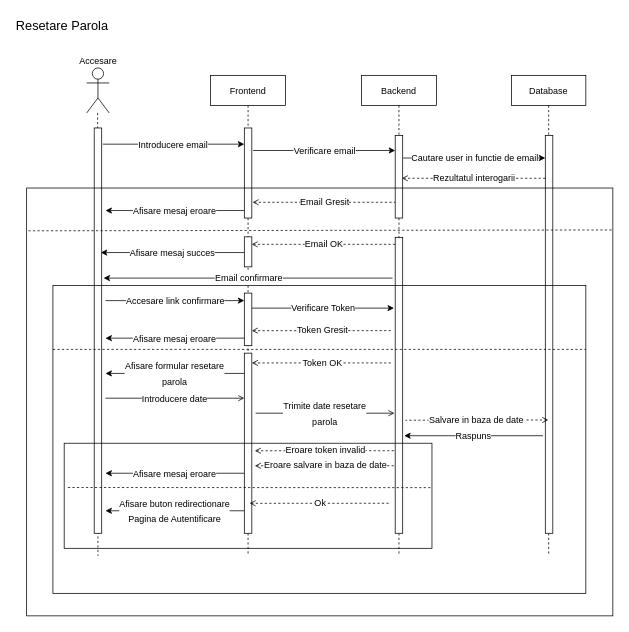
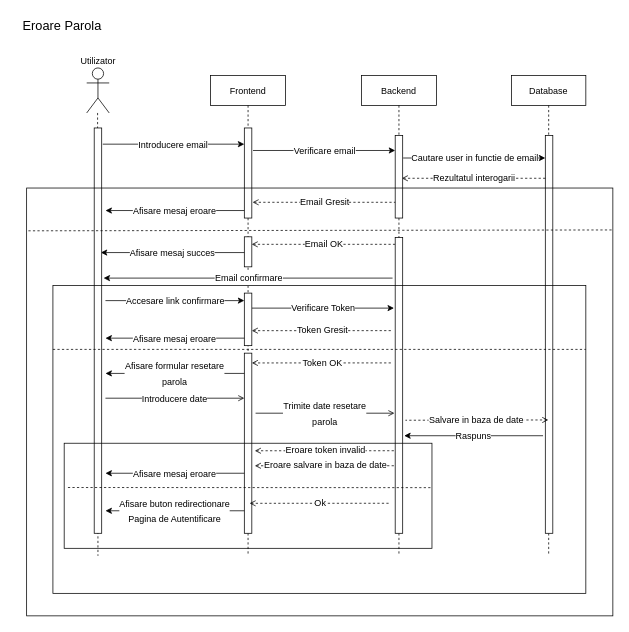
(62, 27) -> (62, 27)
(98, 60) -> (98, 60)
